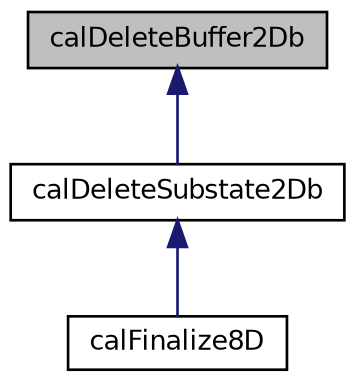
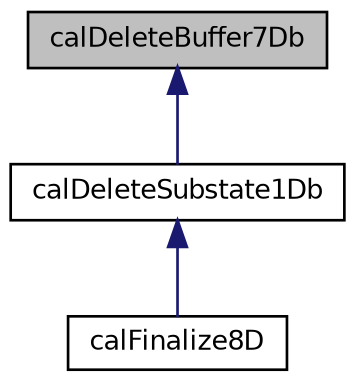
(178, 40) -> (178, 40)
(178, 192) -> (178, 192)
